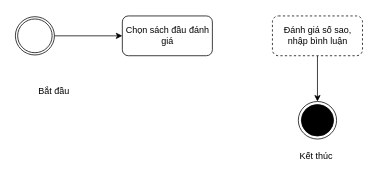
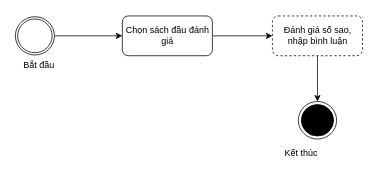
none -> (239, 36)
(56, 94) -> (41, 68)
(318, 154) -> (303, 150)
